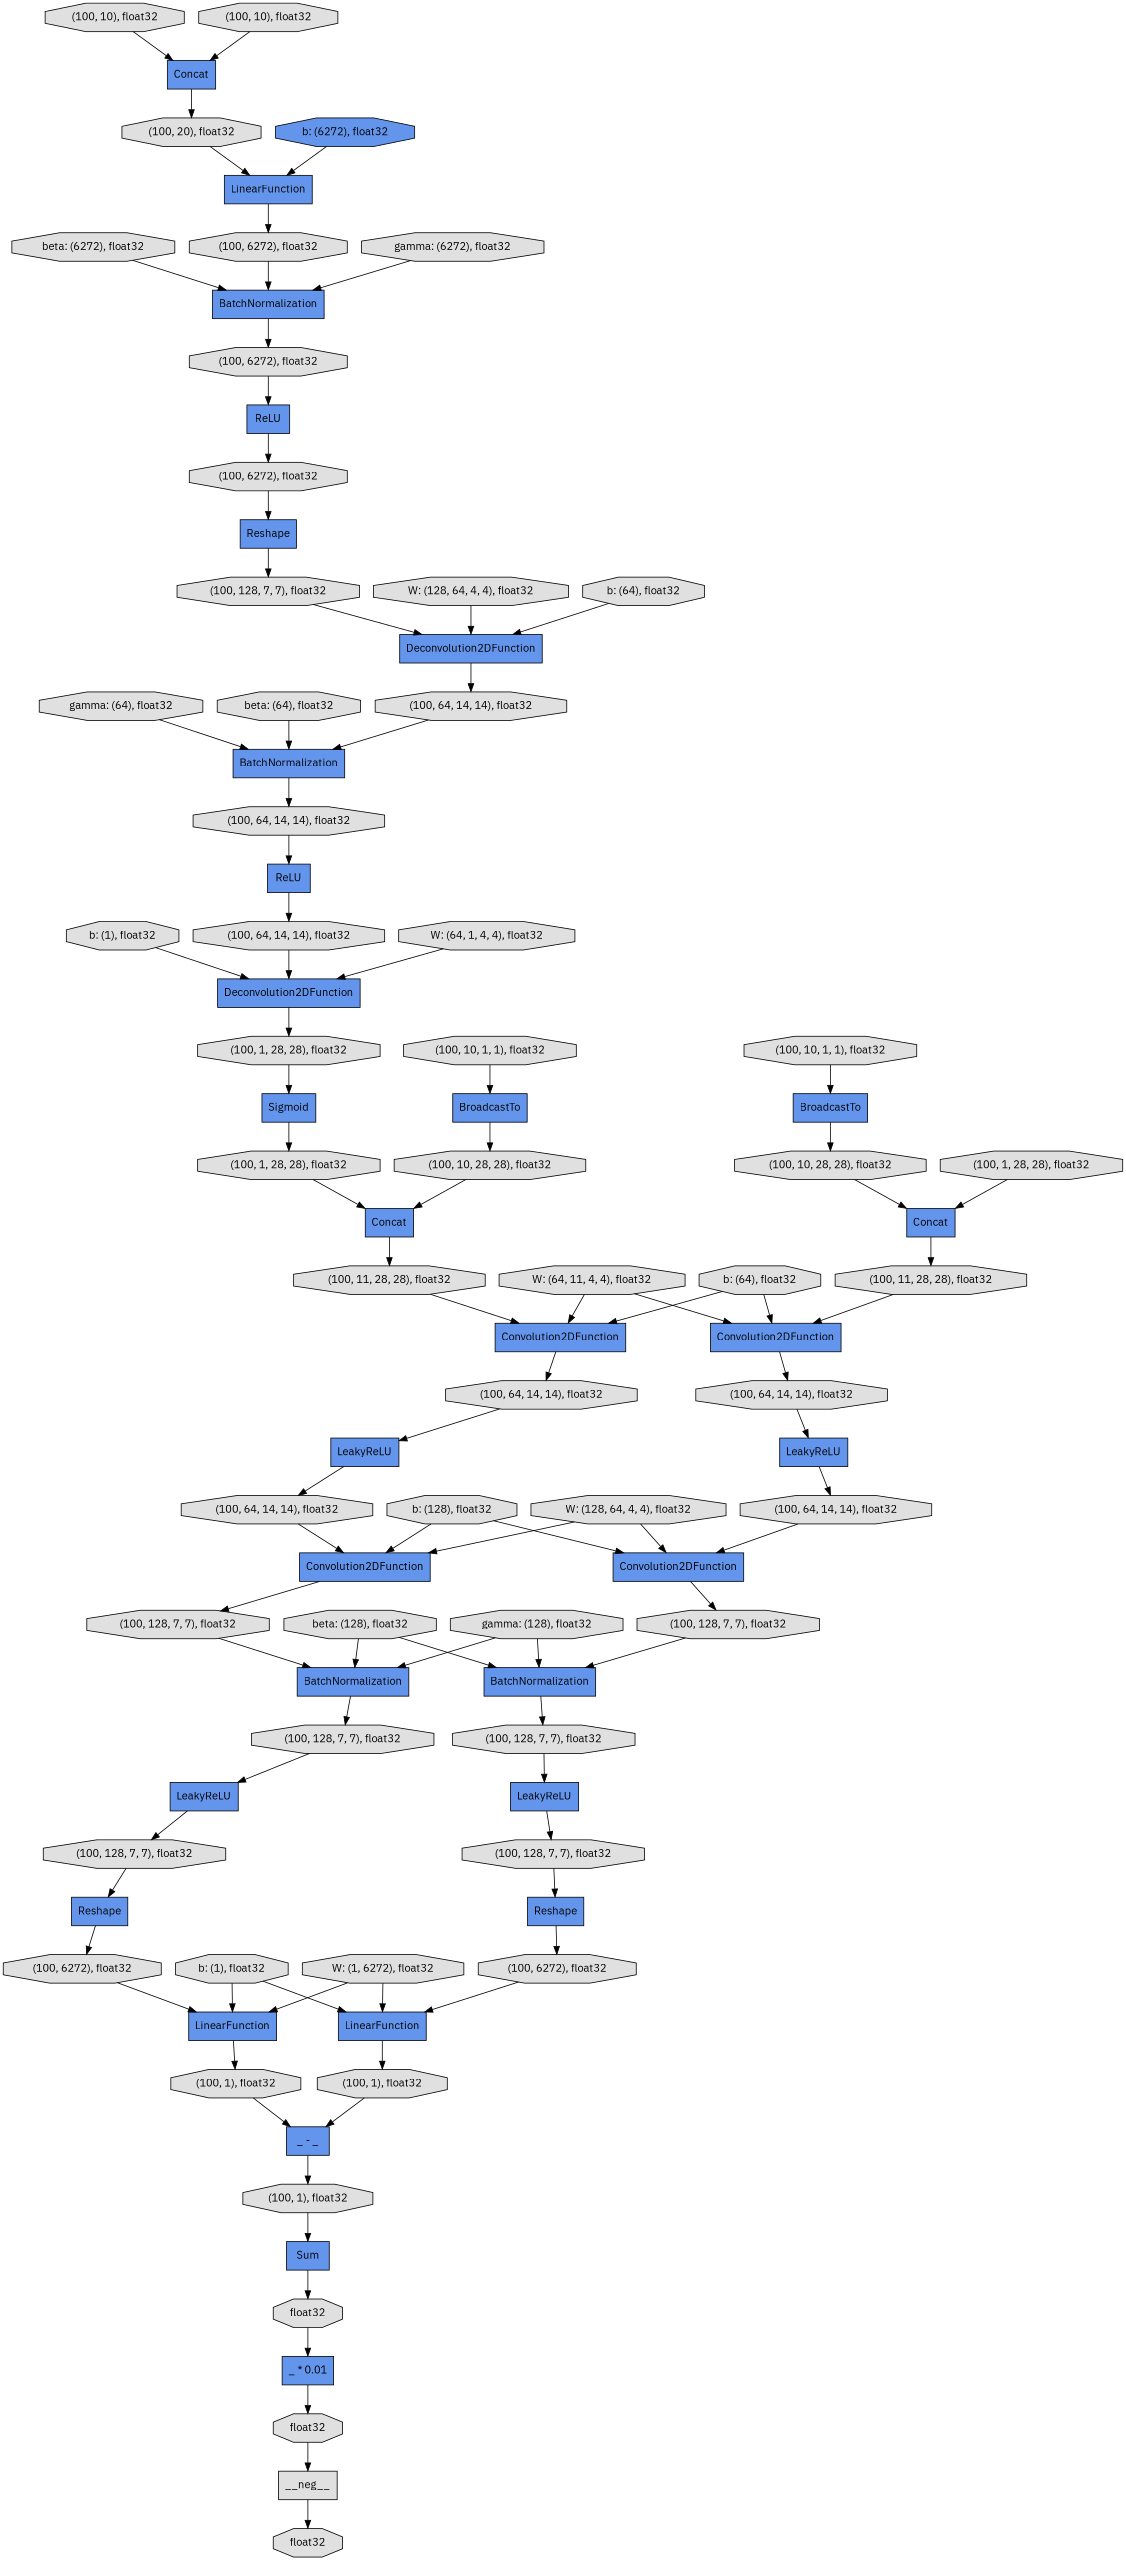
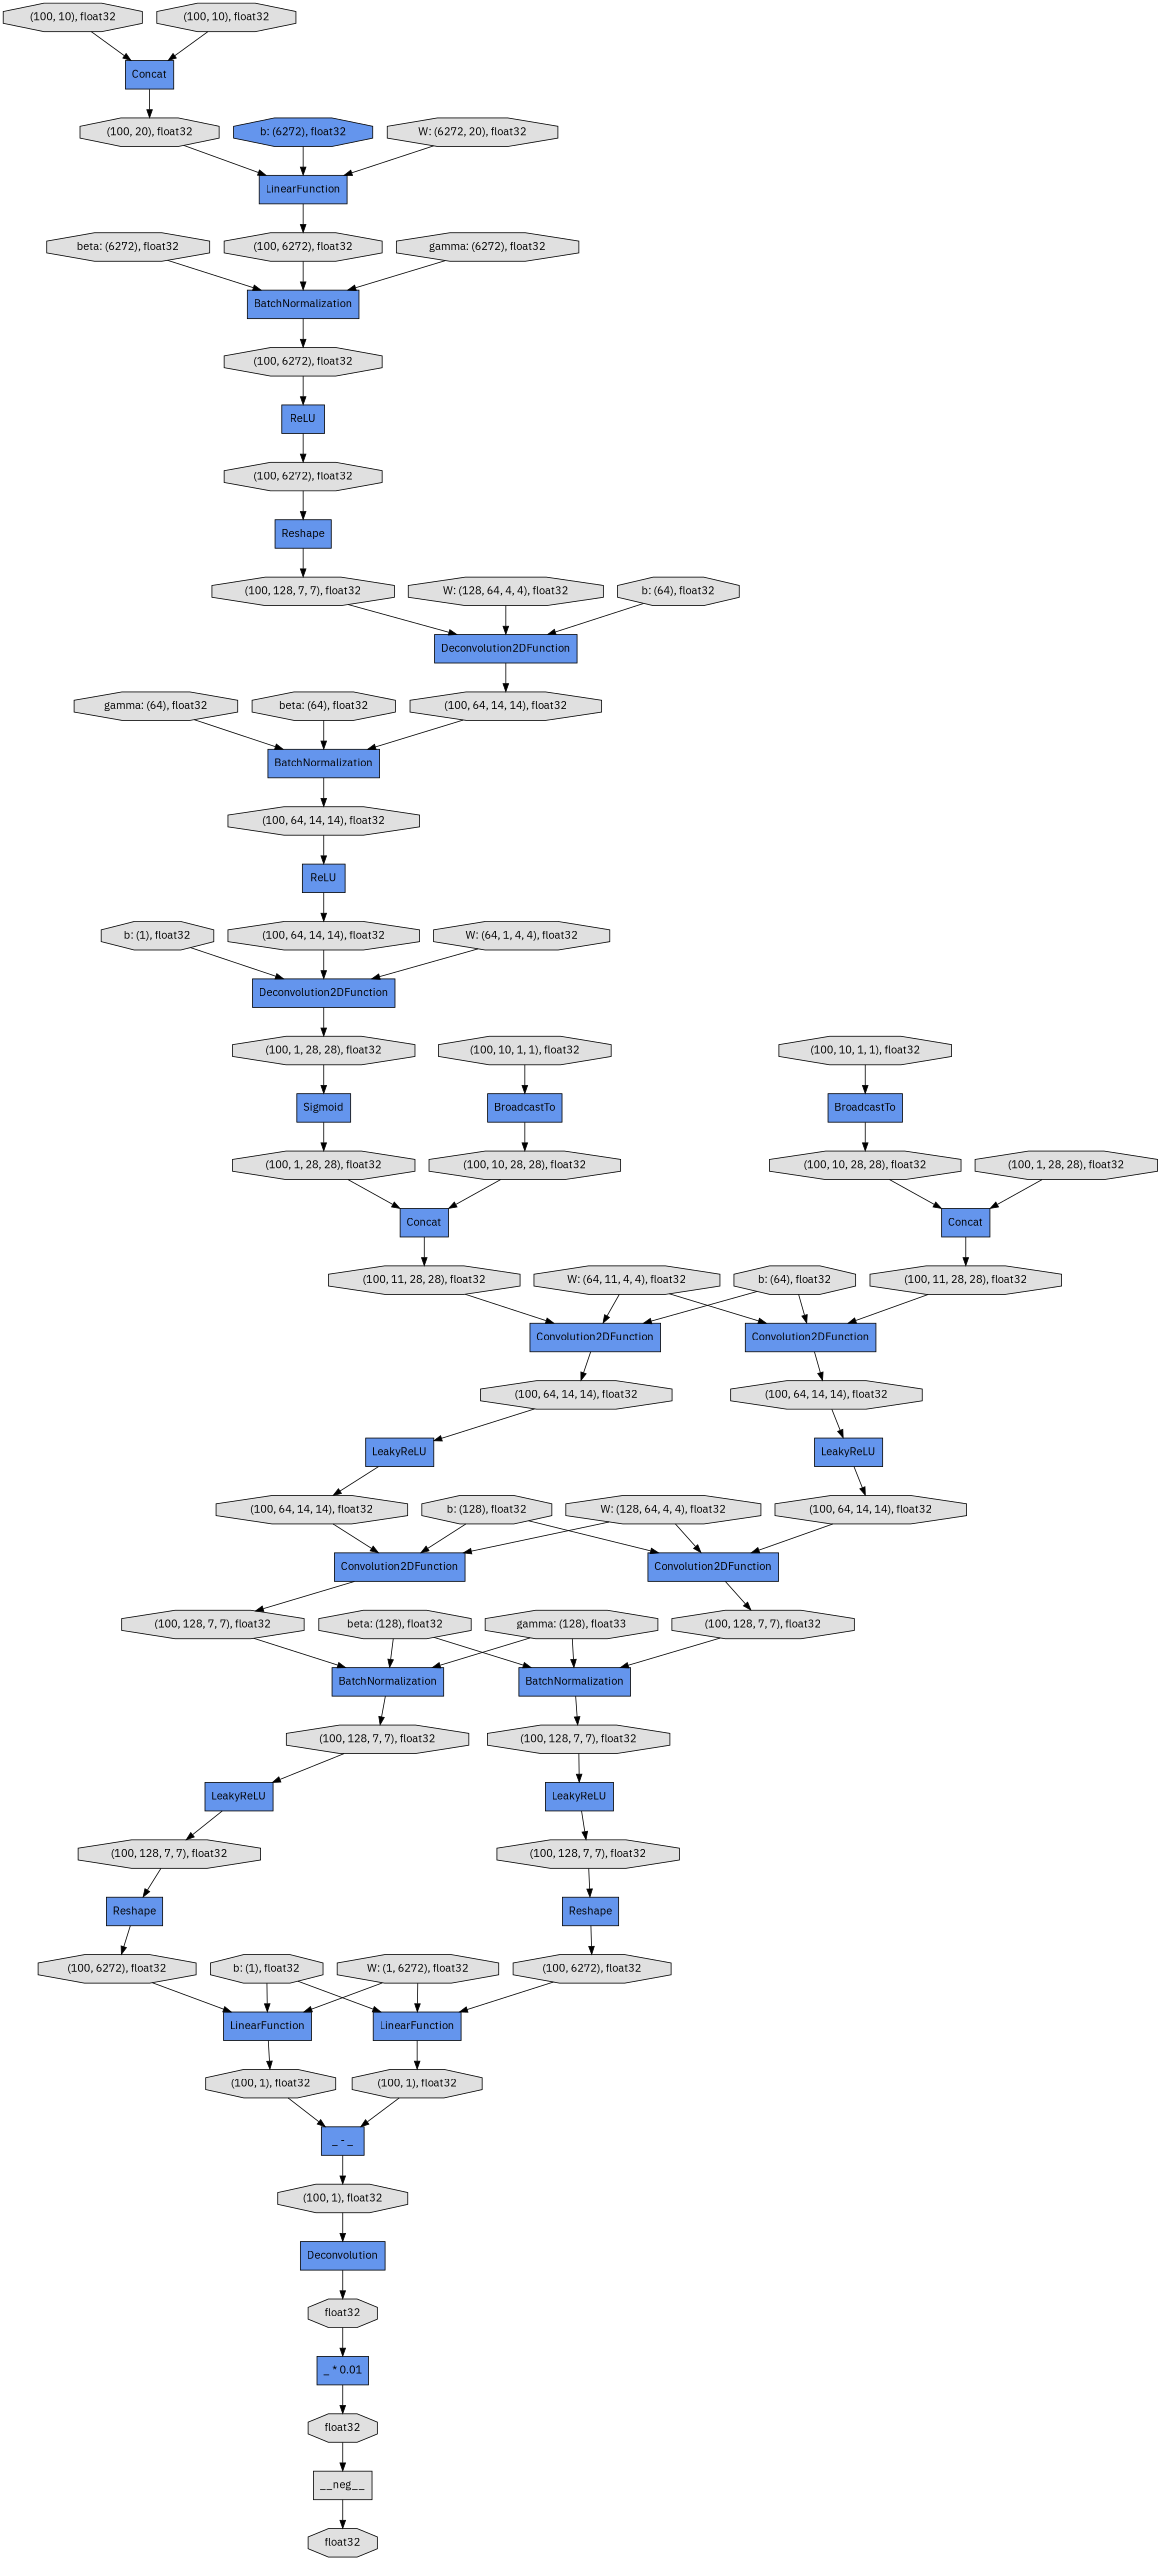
none -> (473, 132)
(537, 1624) -> (572, 1624)
(308, 2256) -> (343, 2256)
